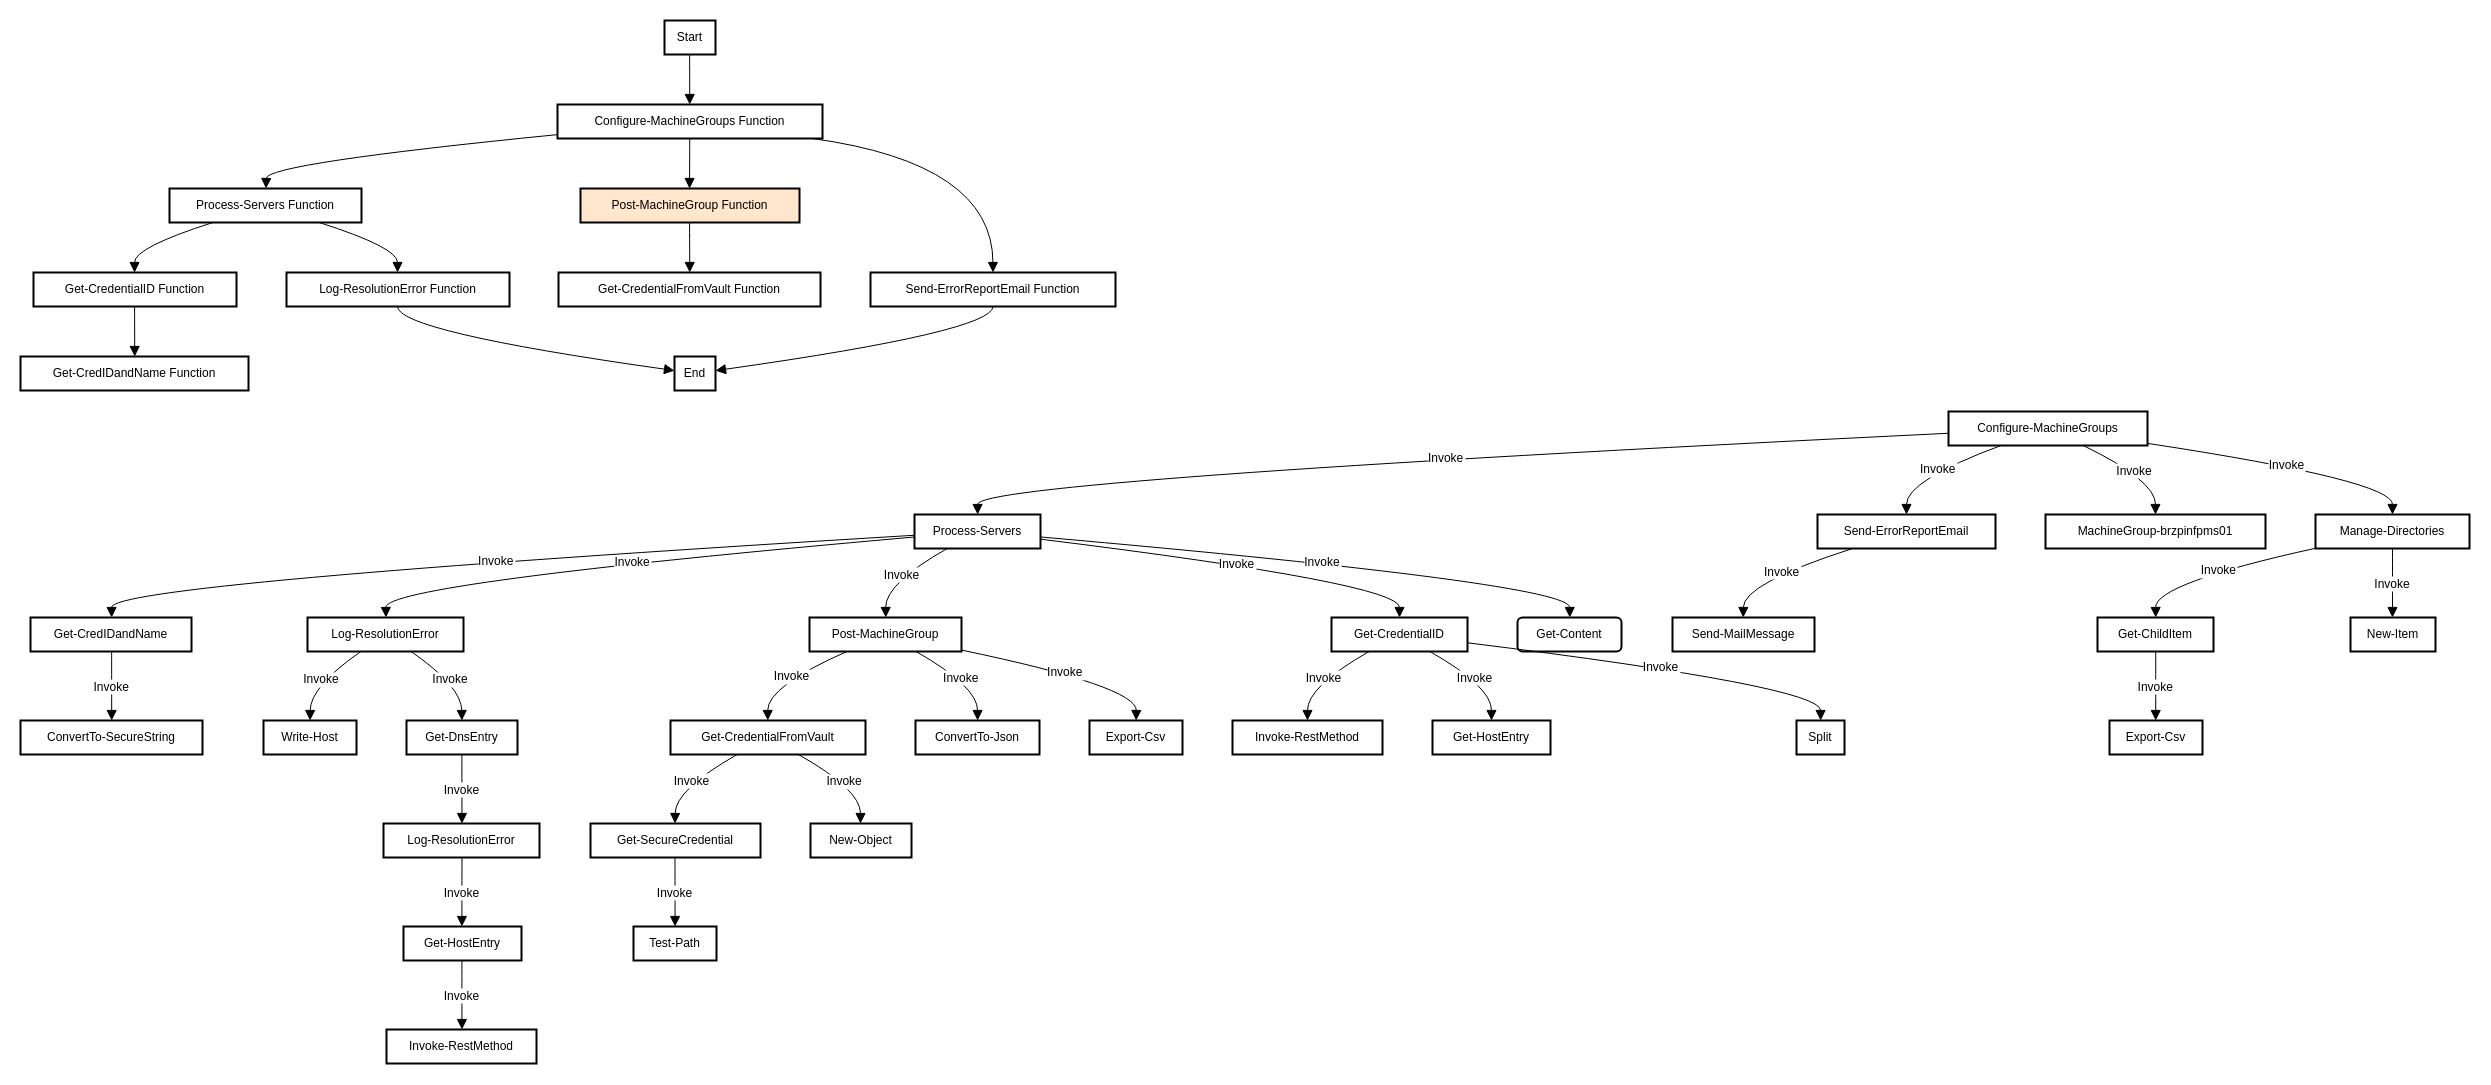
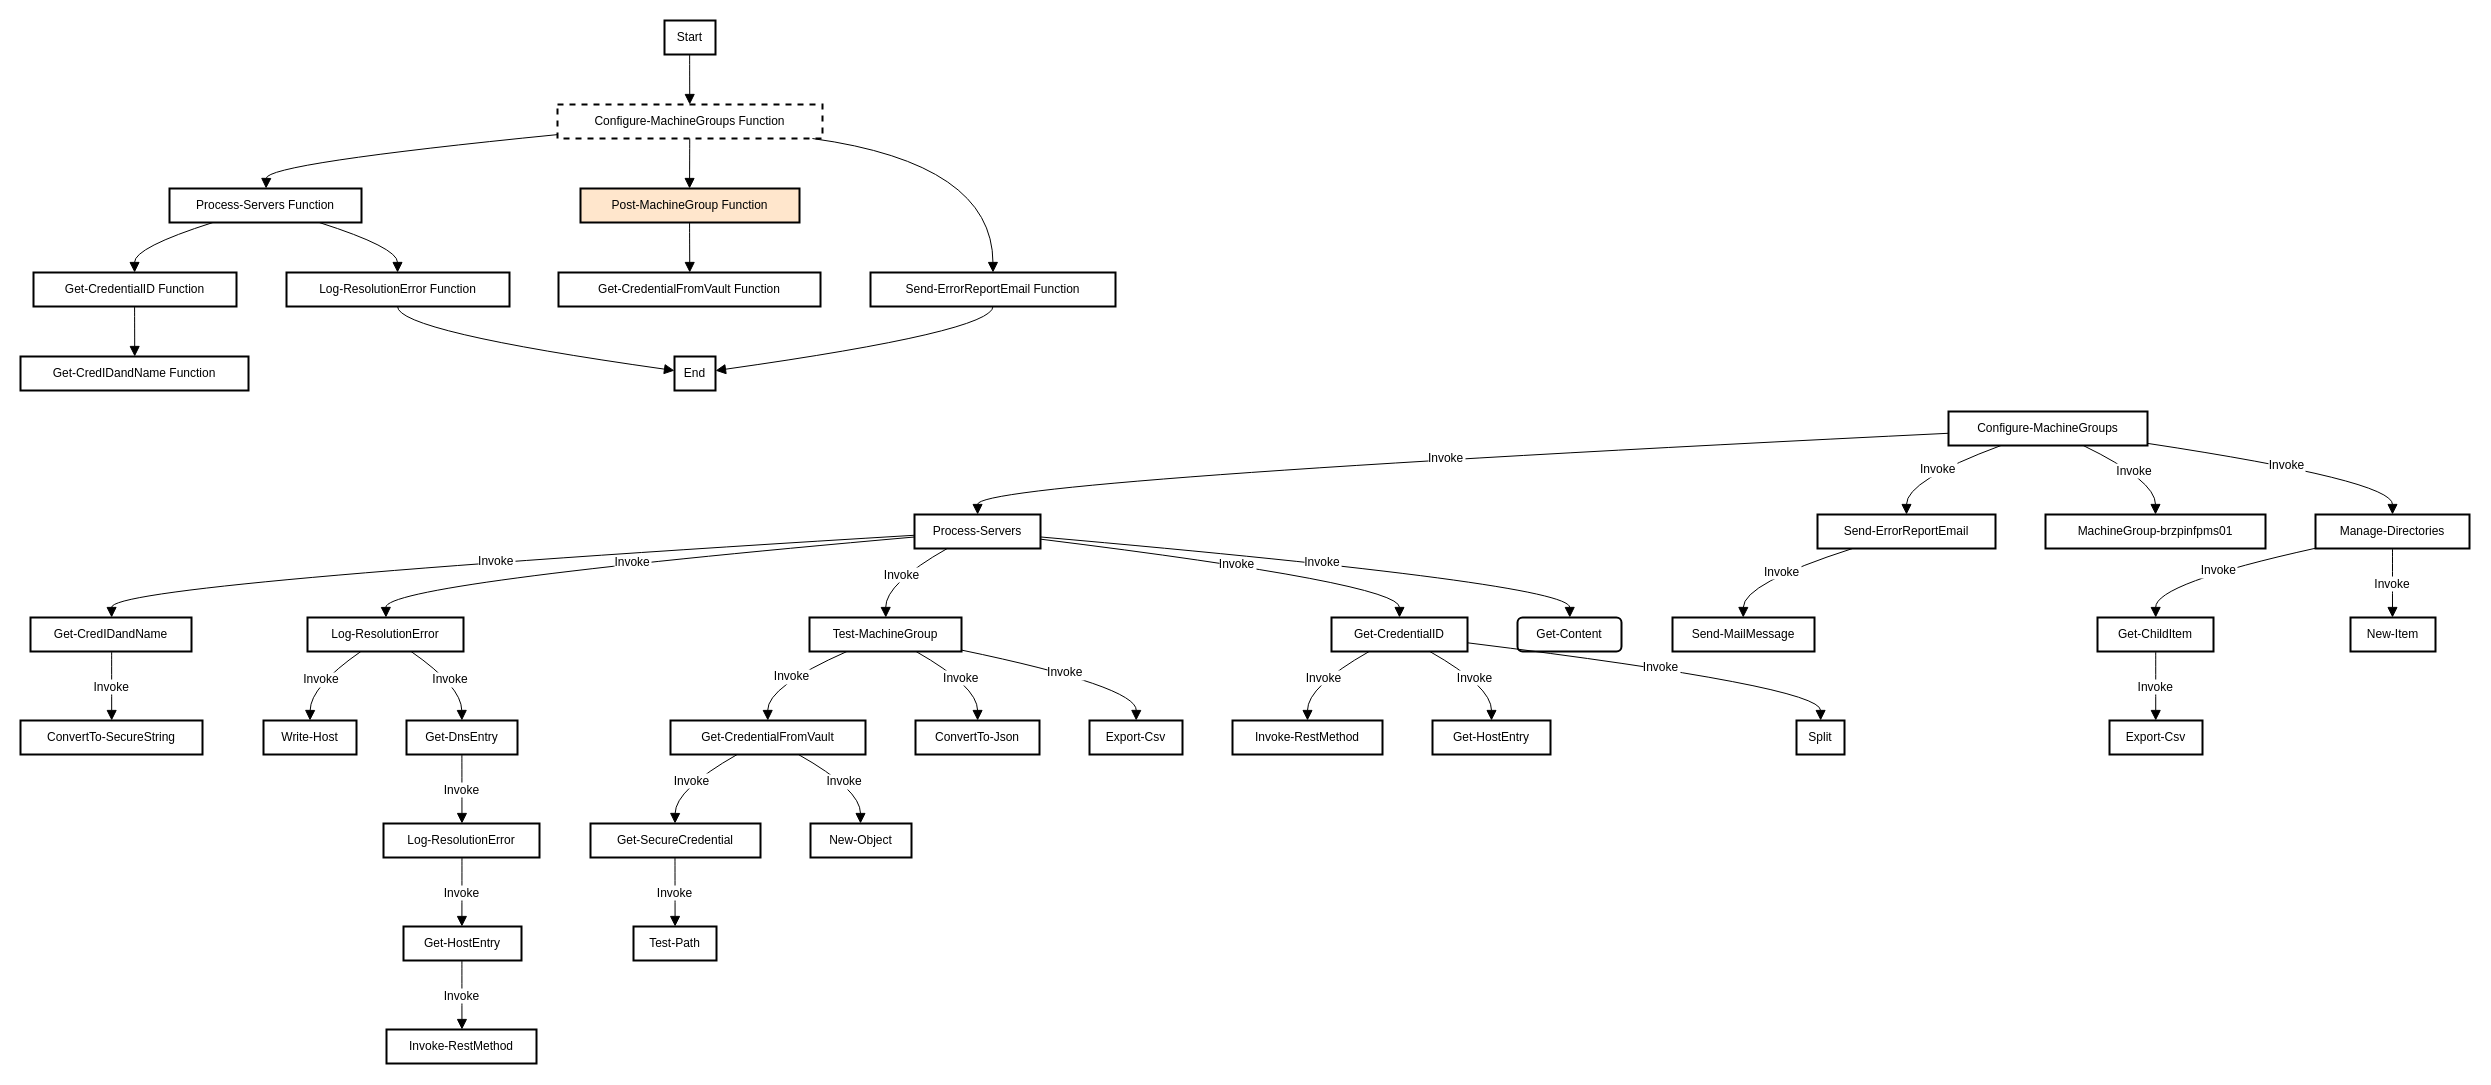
(690, 122) -> (690, 122)
(886, 635) -> (886, 635)
